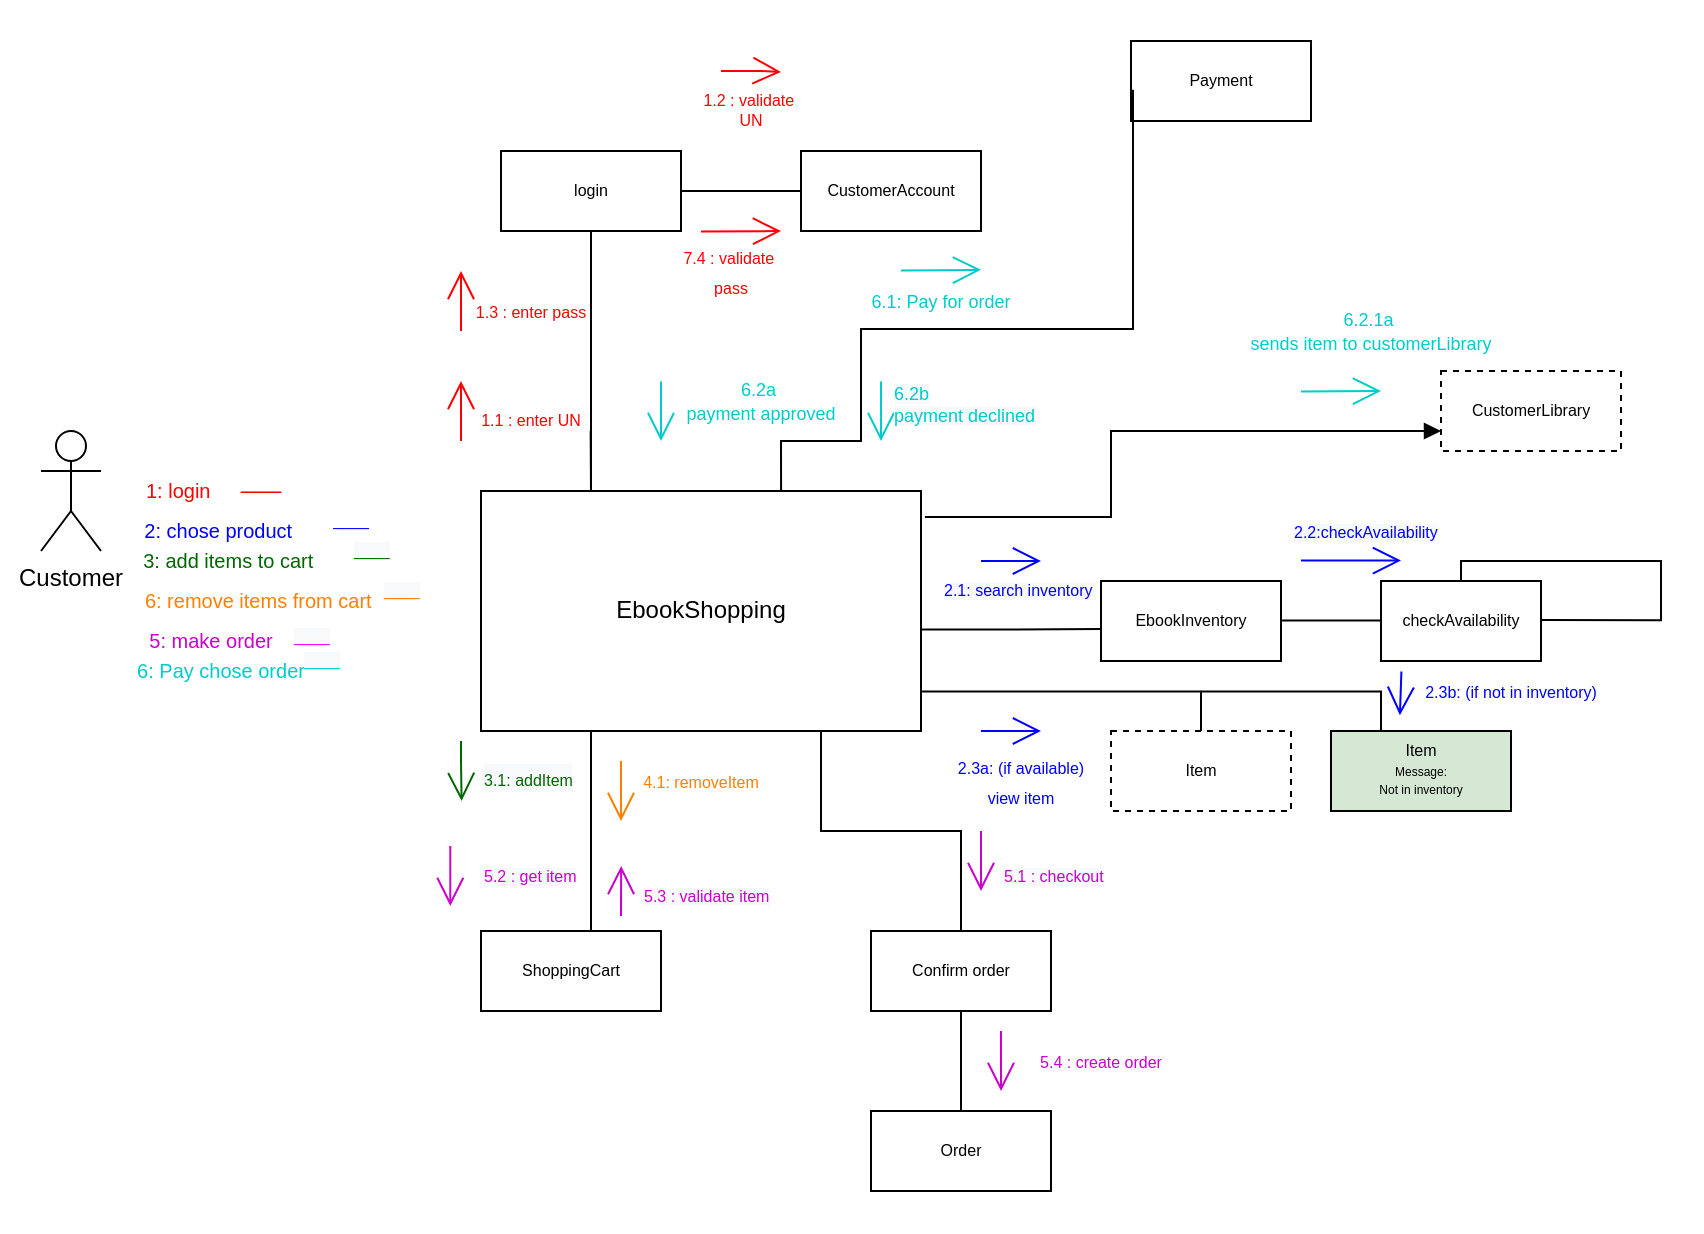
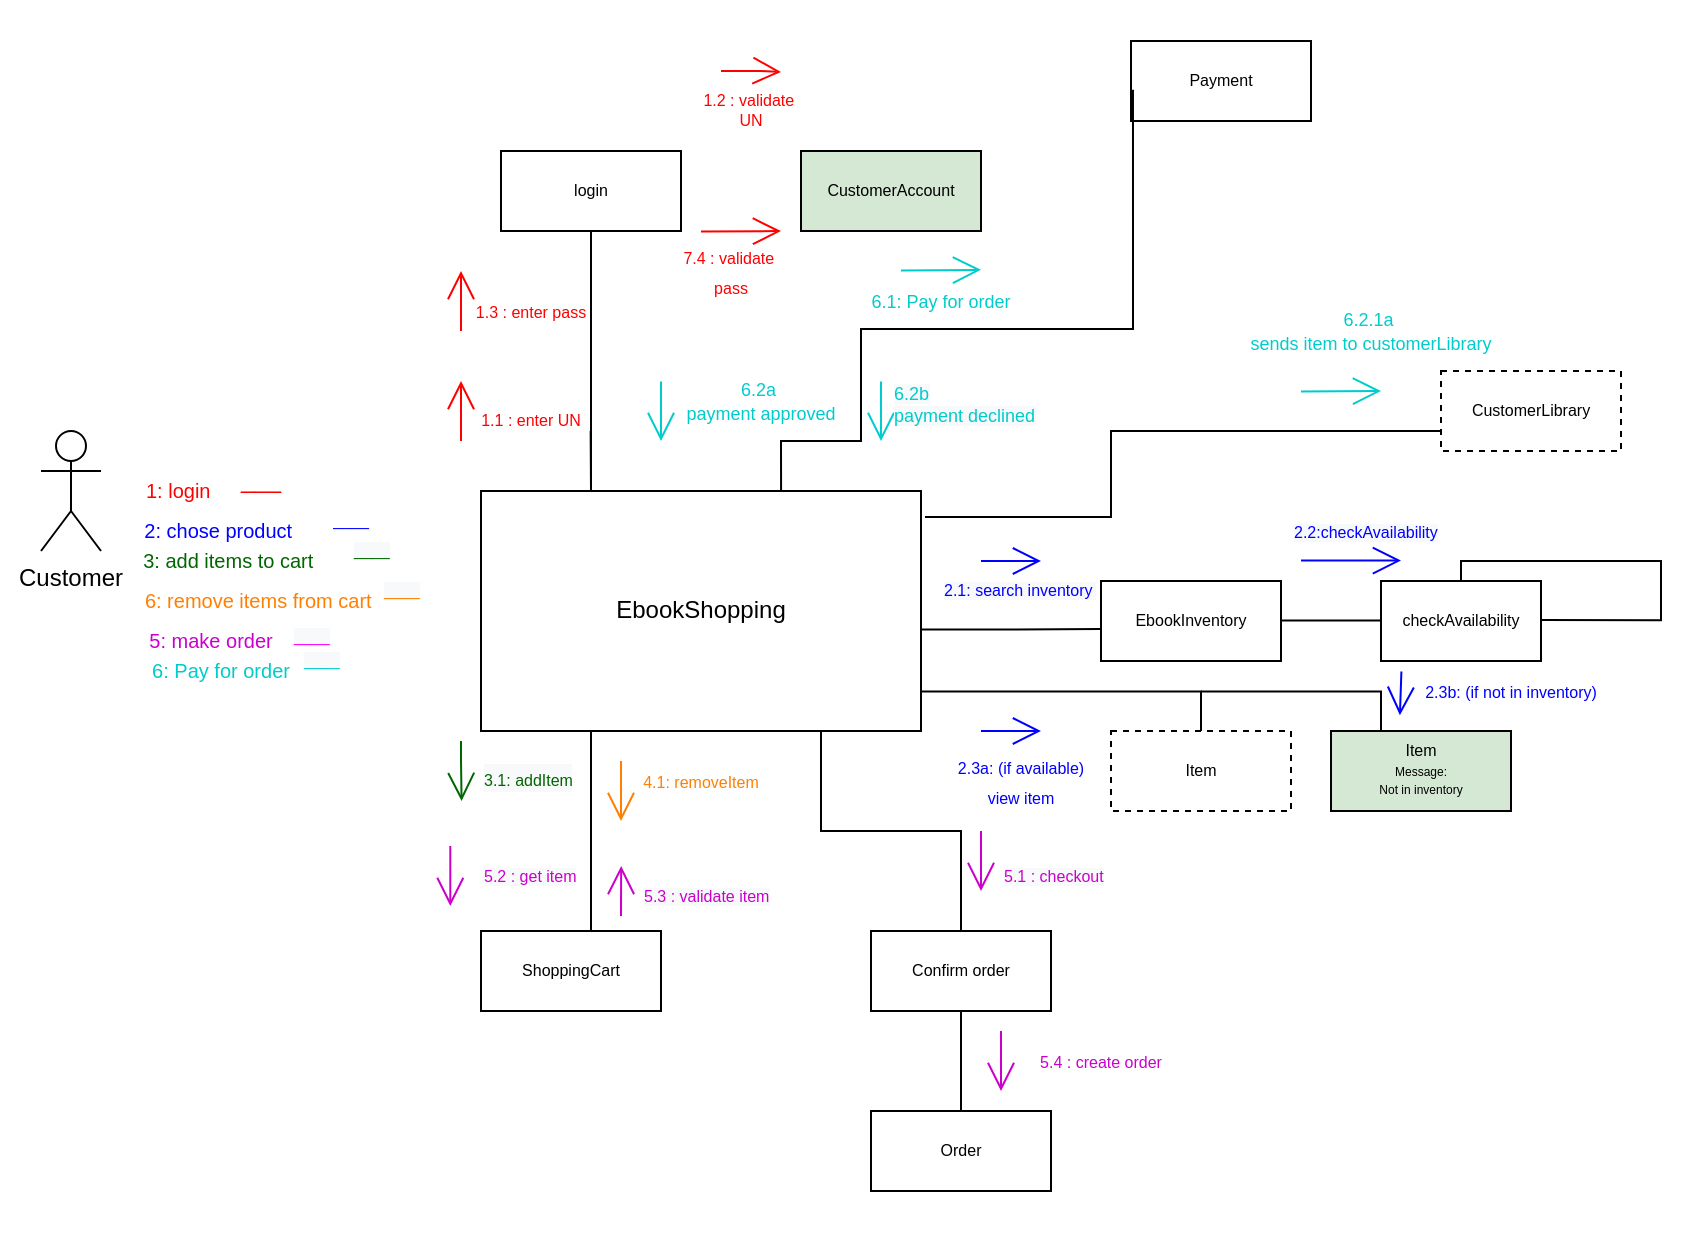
(741, 191) -> none
(891, 191) -> (891, 191)
(1423, 431) -> (1430, 431)
(222, 671) -> (222, 671)
